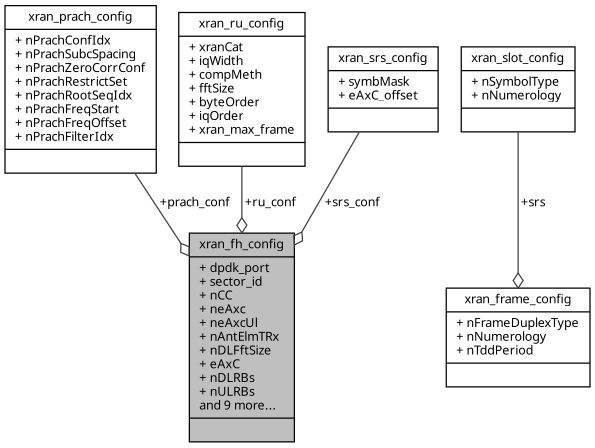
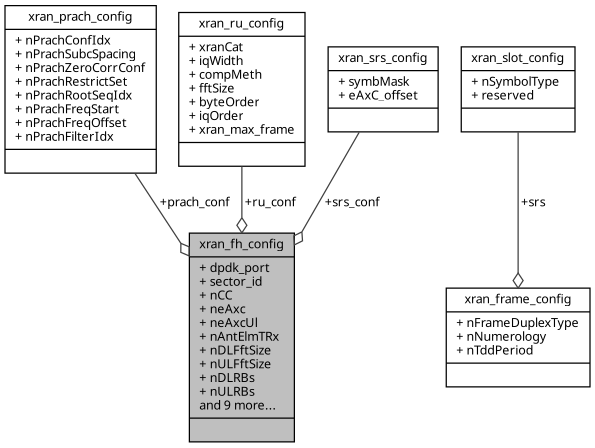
(517, 96) -> (503, 96)
(220, 364) -> (236, 364)
